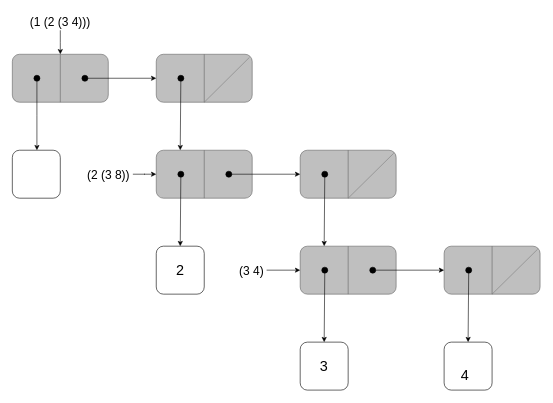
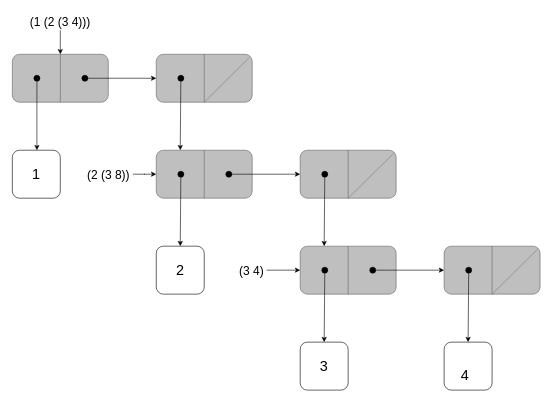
none -> (36, 174)
